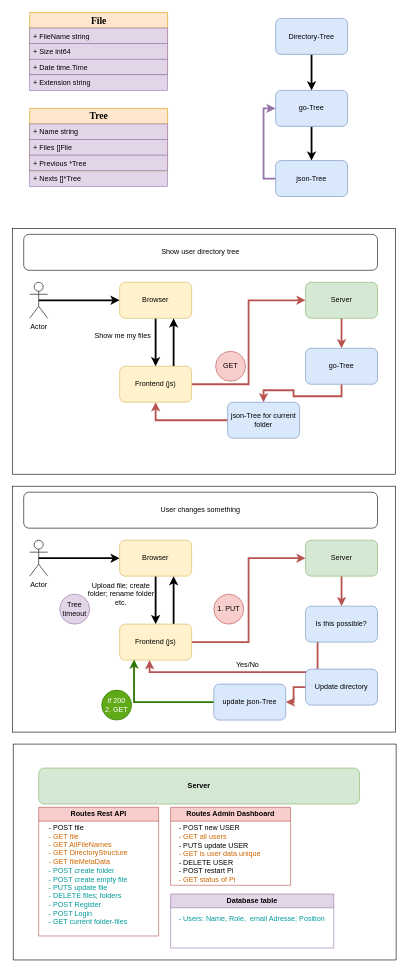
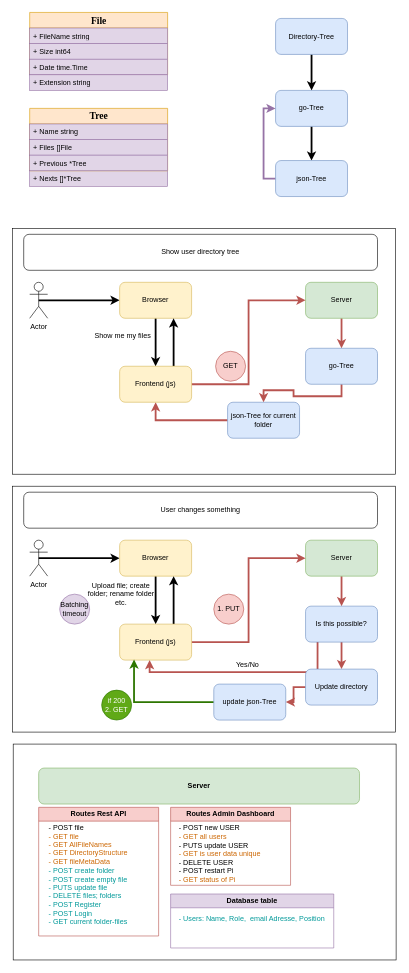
(75, 609) -> (75, 609)
none -> (342, 653)
